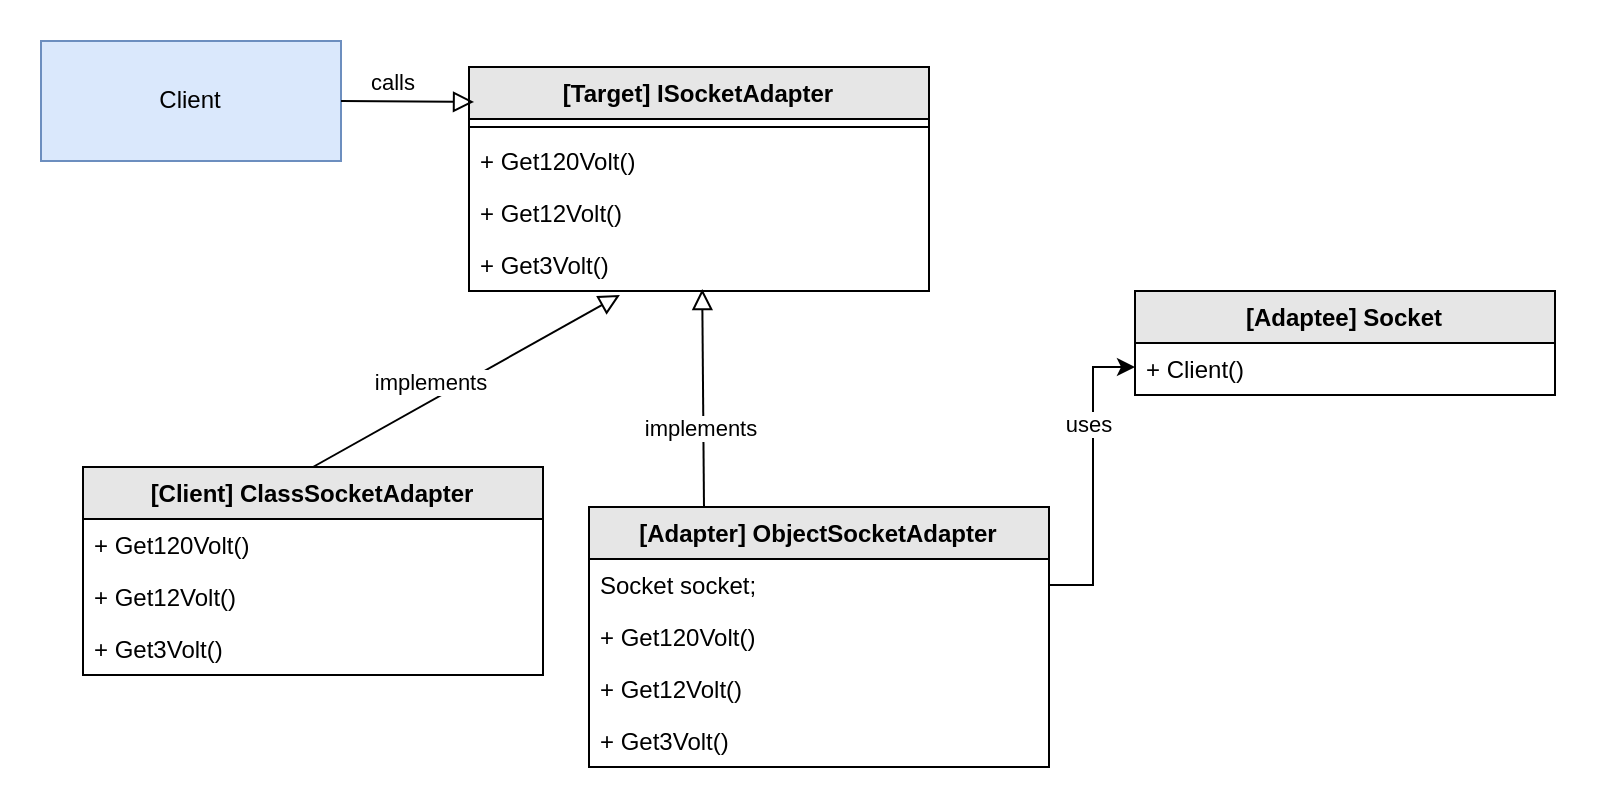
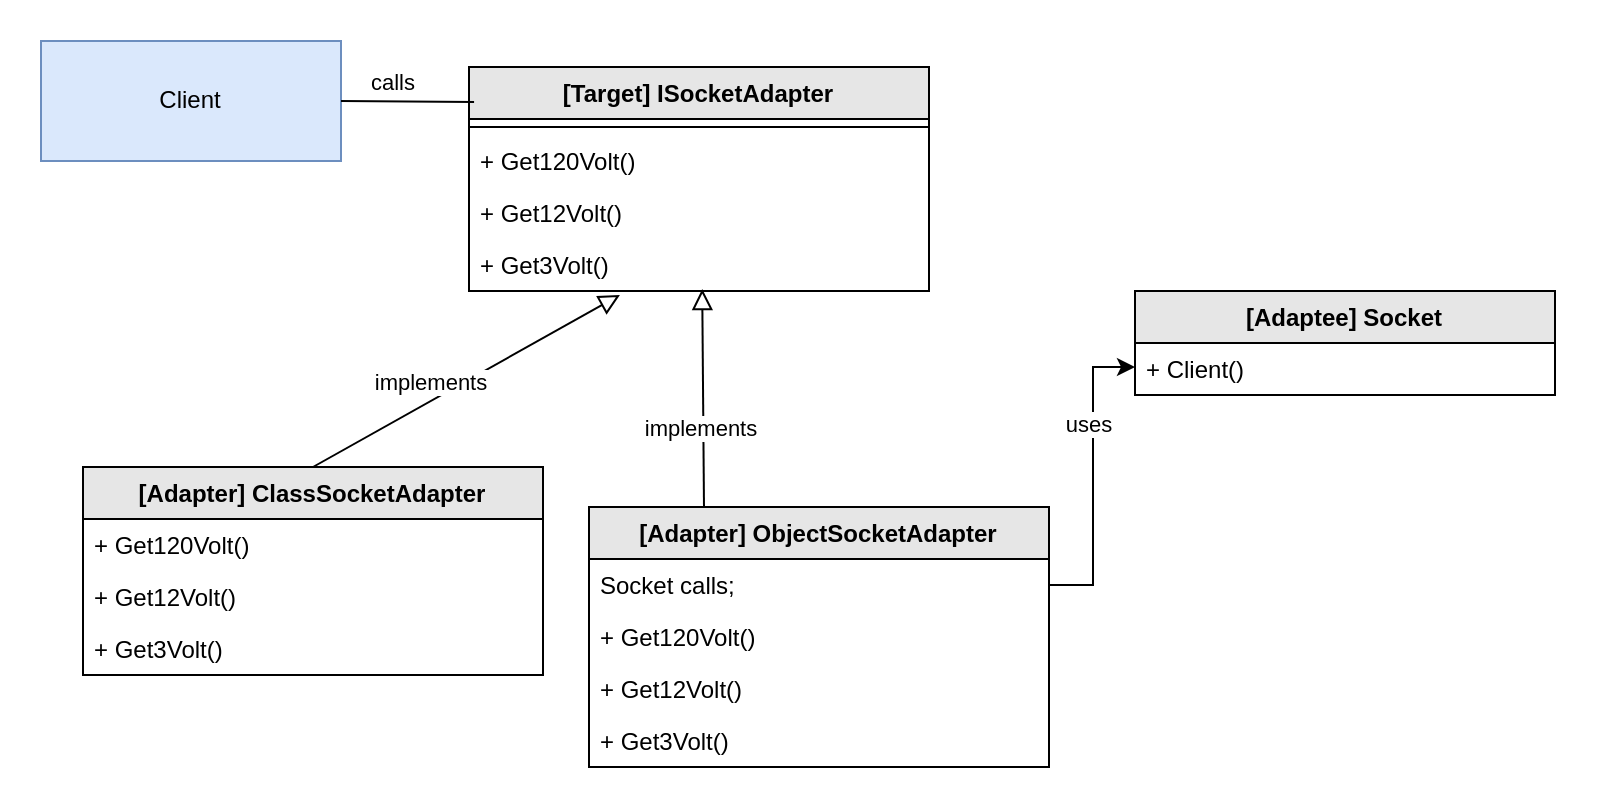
(452, 102) -> (462, 102)
(313, 495) -> (313, 495)
(689, 587) -> (676, 587)
